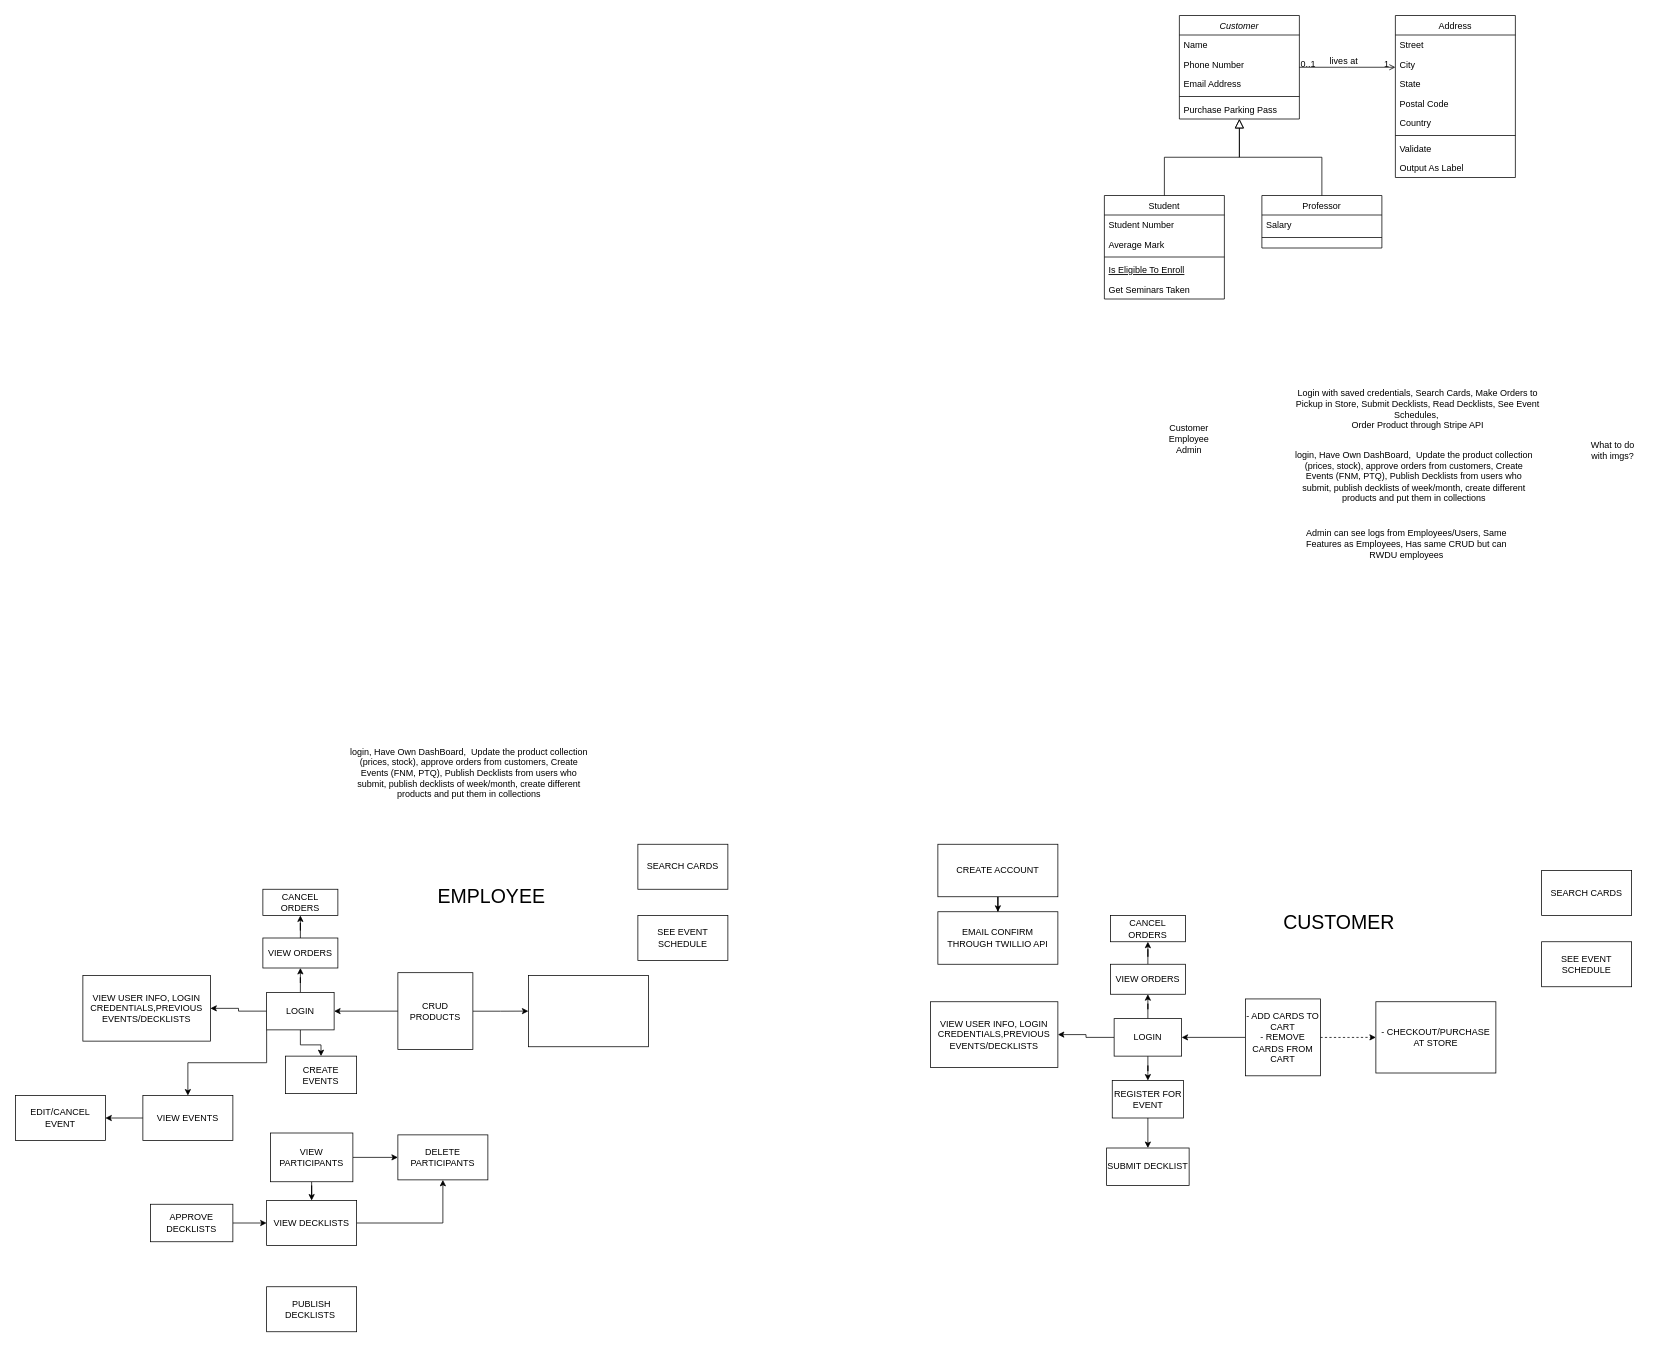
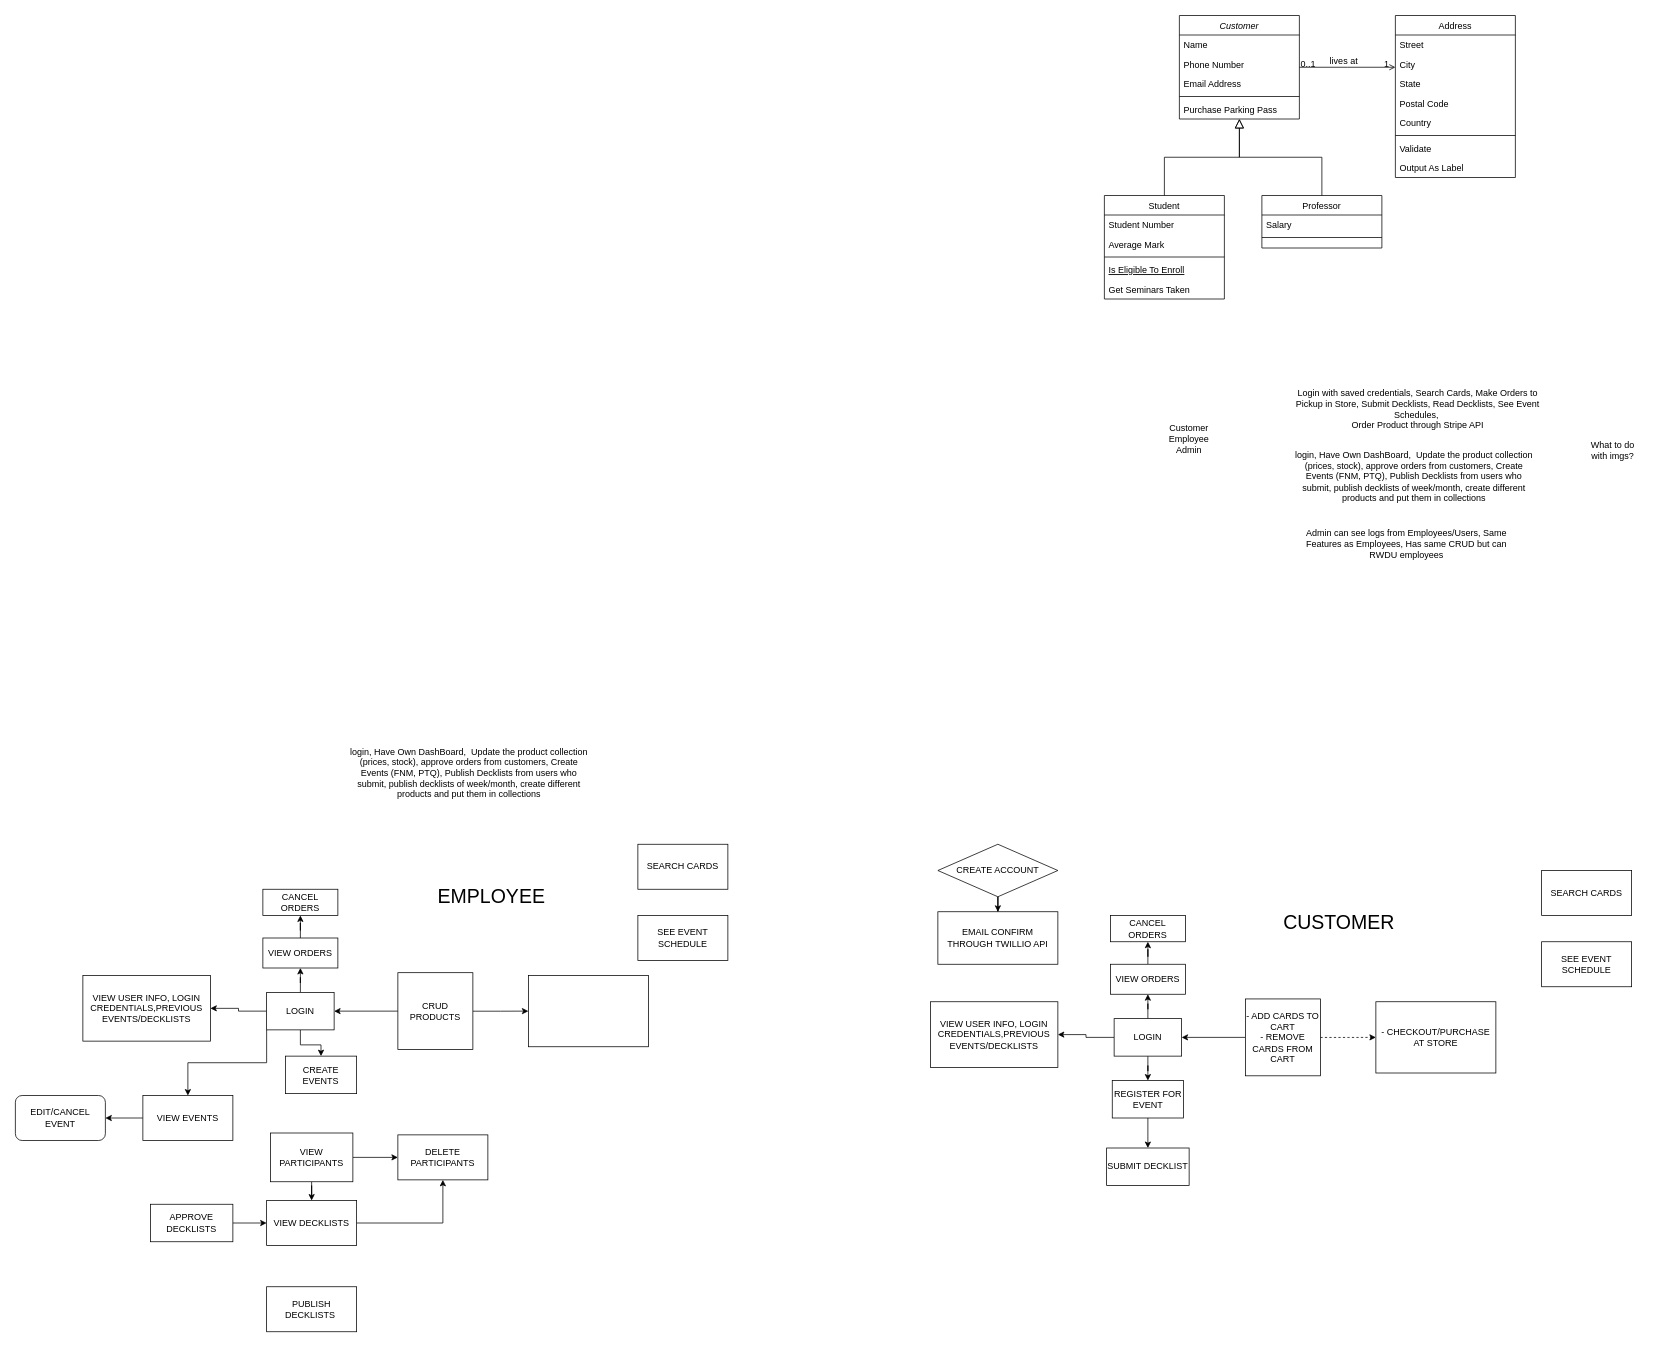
(998, 870) -> (998, 870)
(60, 1118) -> (60, 1118)
